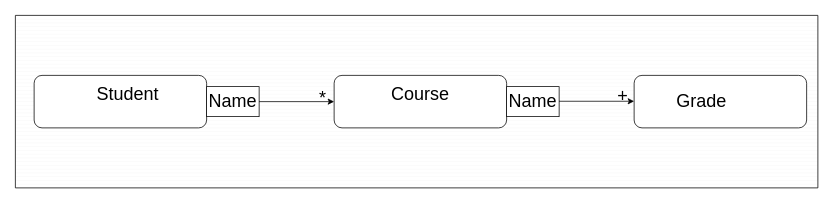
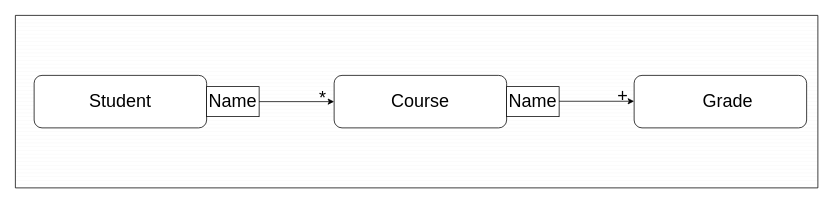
(128, 94) -> (120, 102)
(420, 94) -> (420, 102)
(702, 102) -> (728, 102)
